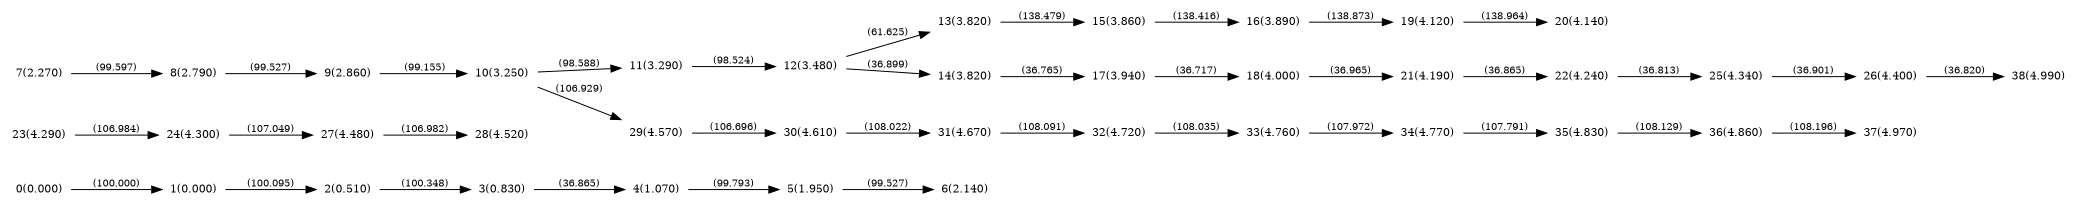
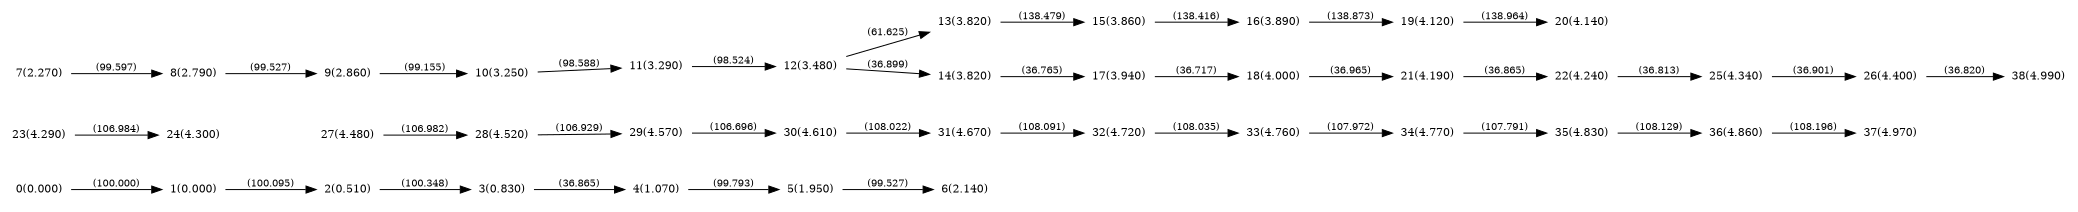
(575, 101) -> (574, 134)
(266, 135) -> none
